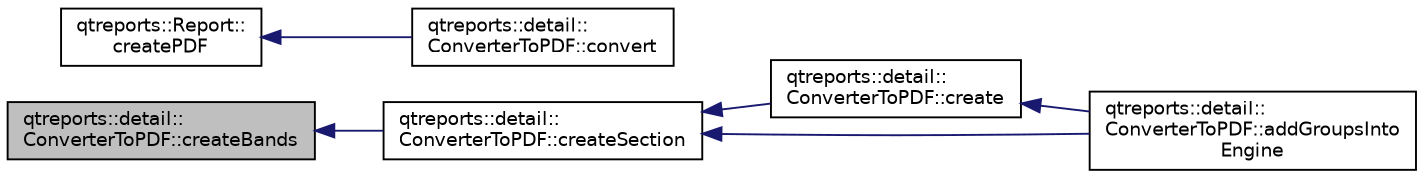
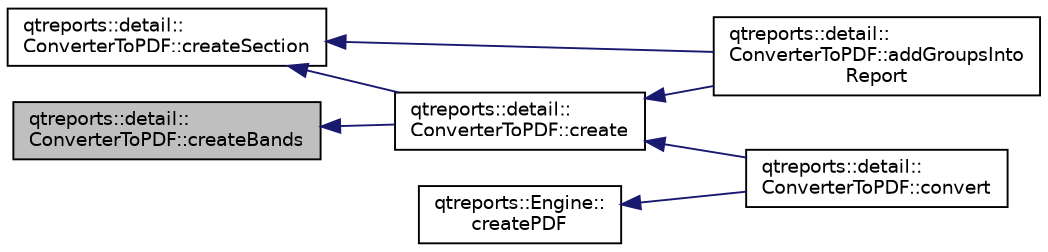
(161, 37) -> (520, 215)
(359, 131) -> (367, 125)
(1253, 131) -> (877, 56)
none -> (705, 151)
